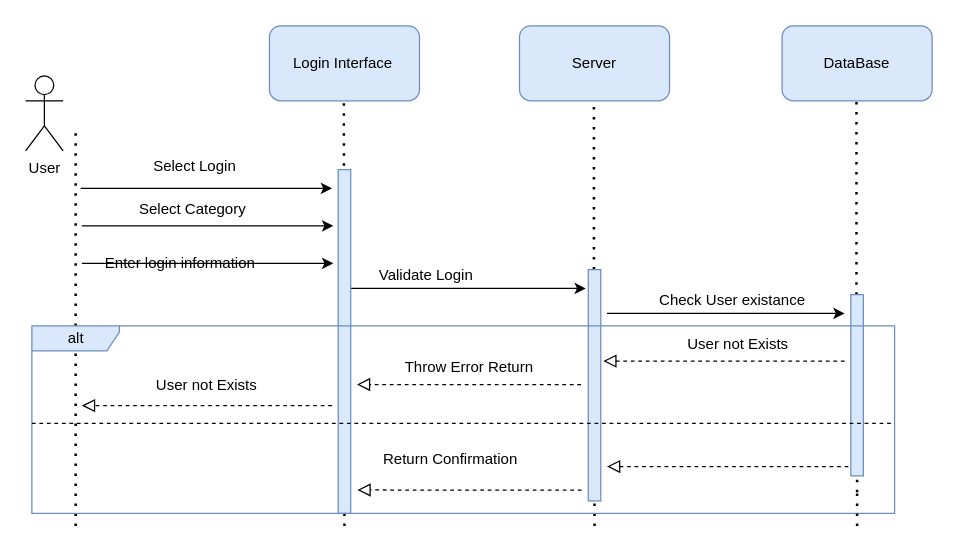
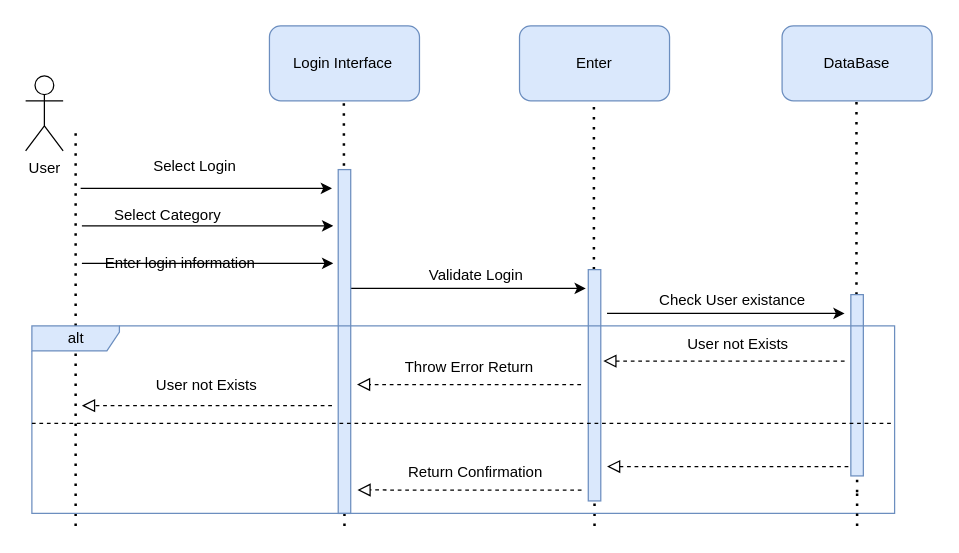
(594, 63) -> (594, 63)
(194, 209) -> (169, 216)
(426, 276) -> (476, 276)
(451, 460) -> (476, 472)
